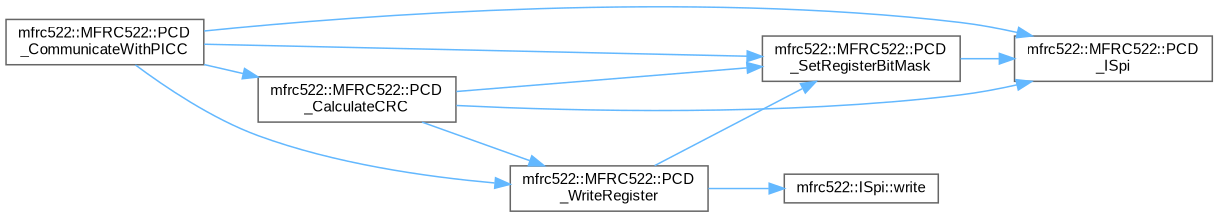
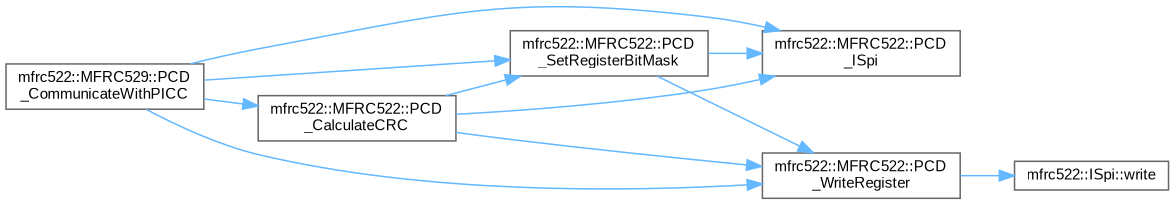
(105, 42) -> (105, 87)
(728, 127) -> (728, 111)
